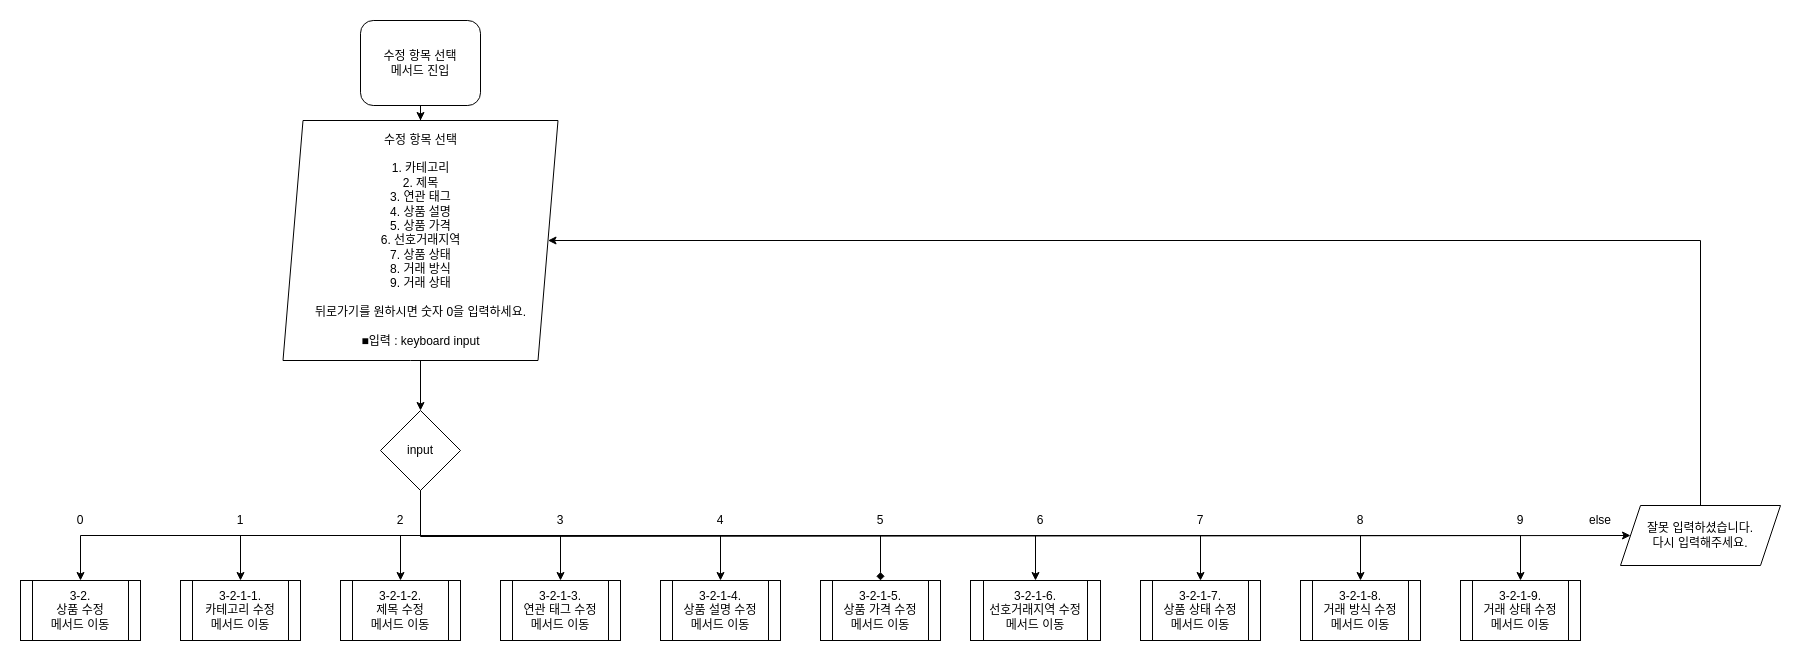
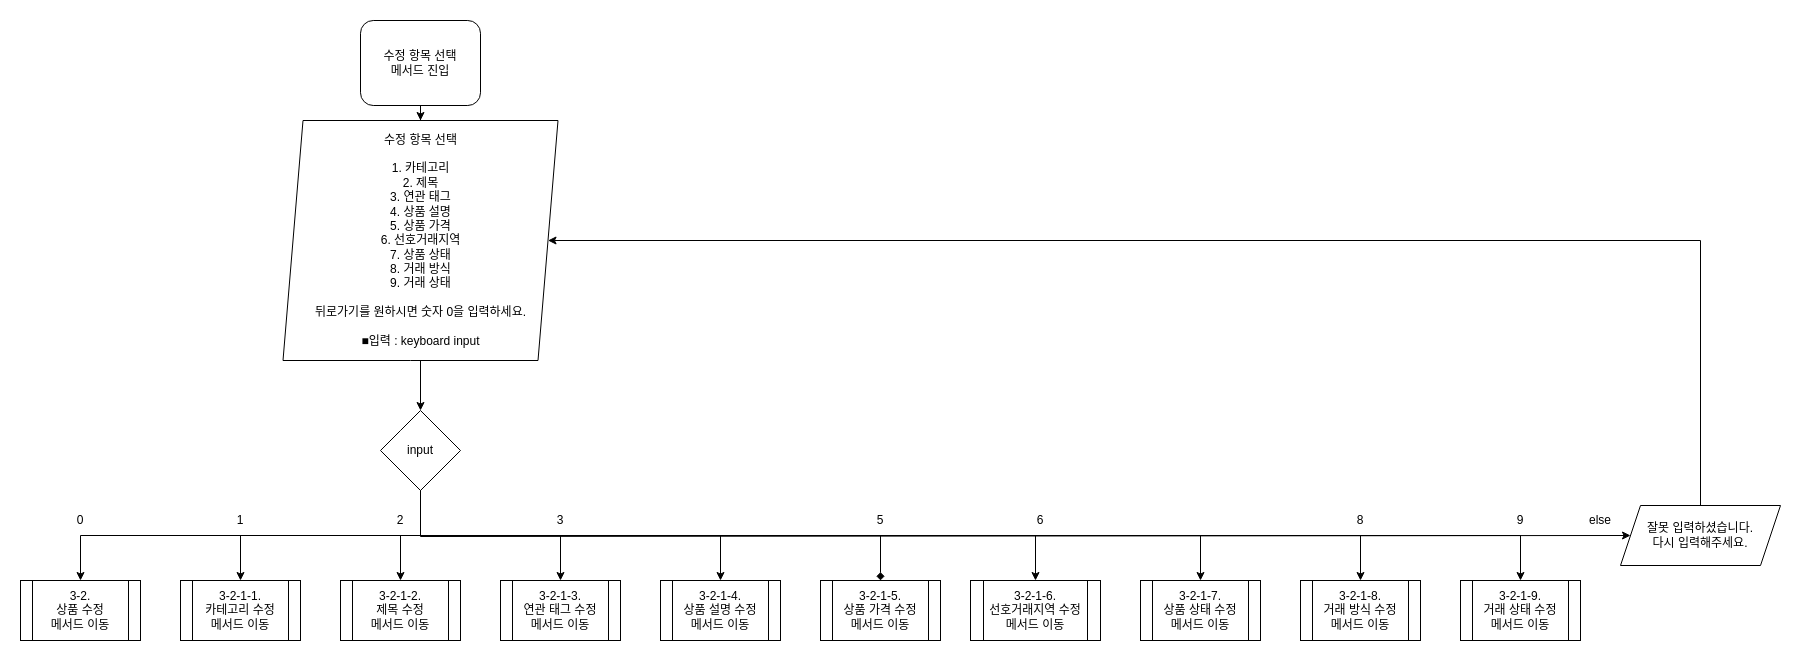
(721, 521) -> none
(1201, 521) -> none
